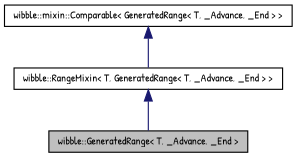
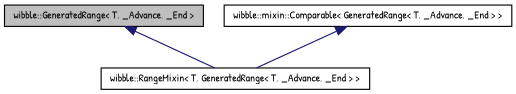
(148, 116) -> (175, 50)
